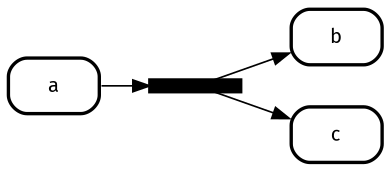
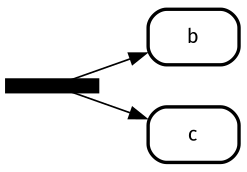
(54, 86) -> none
